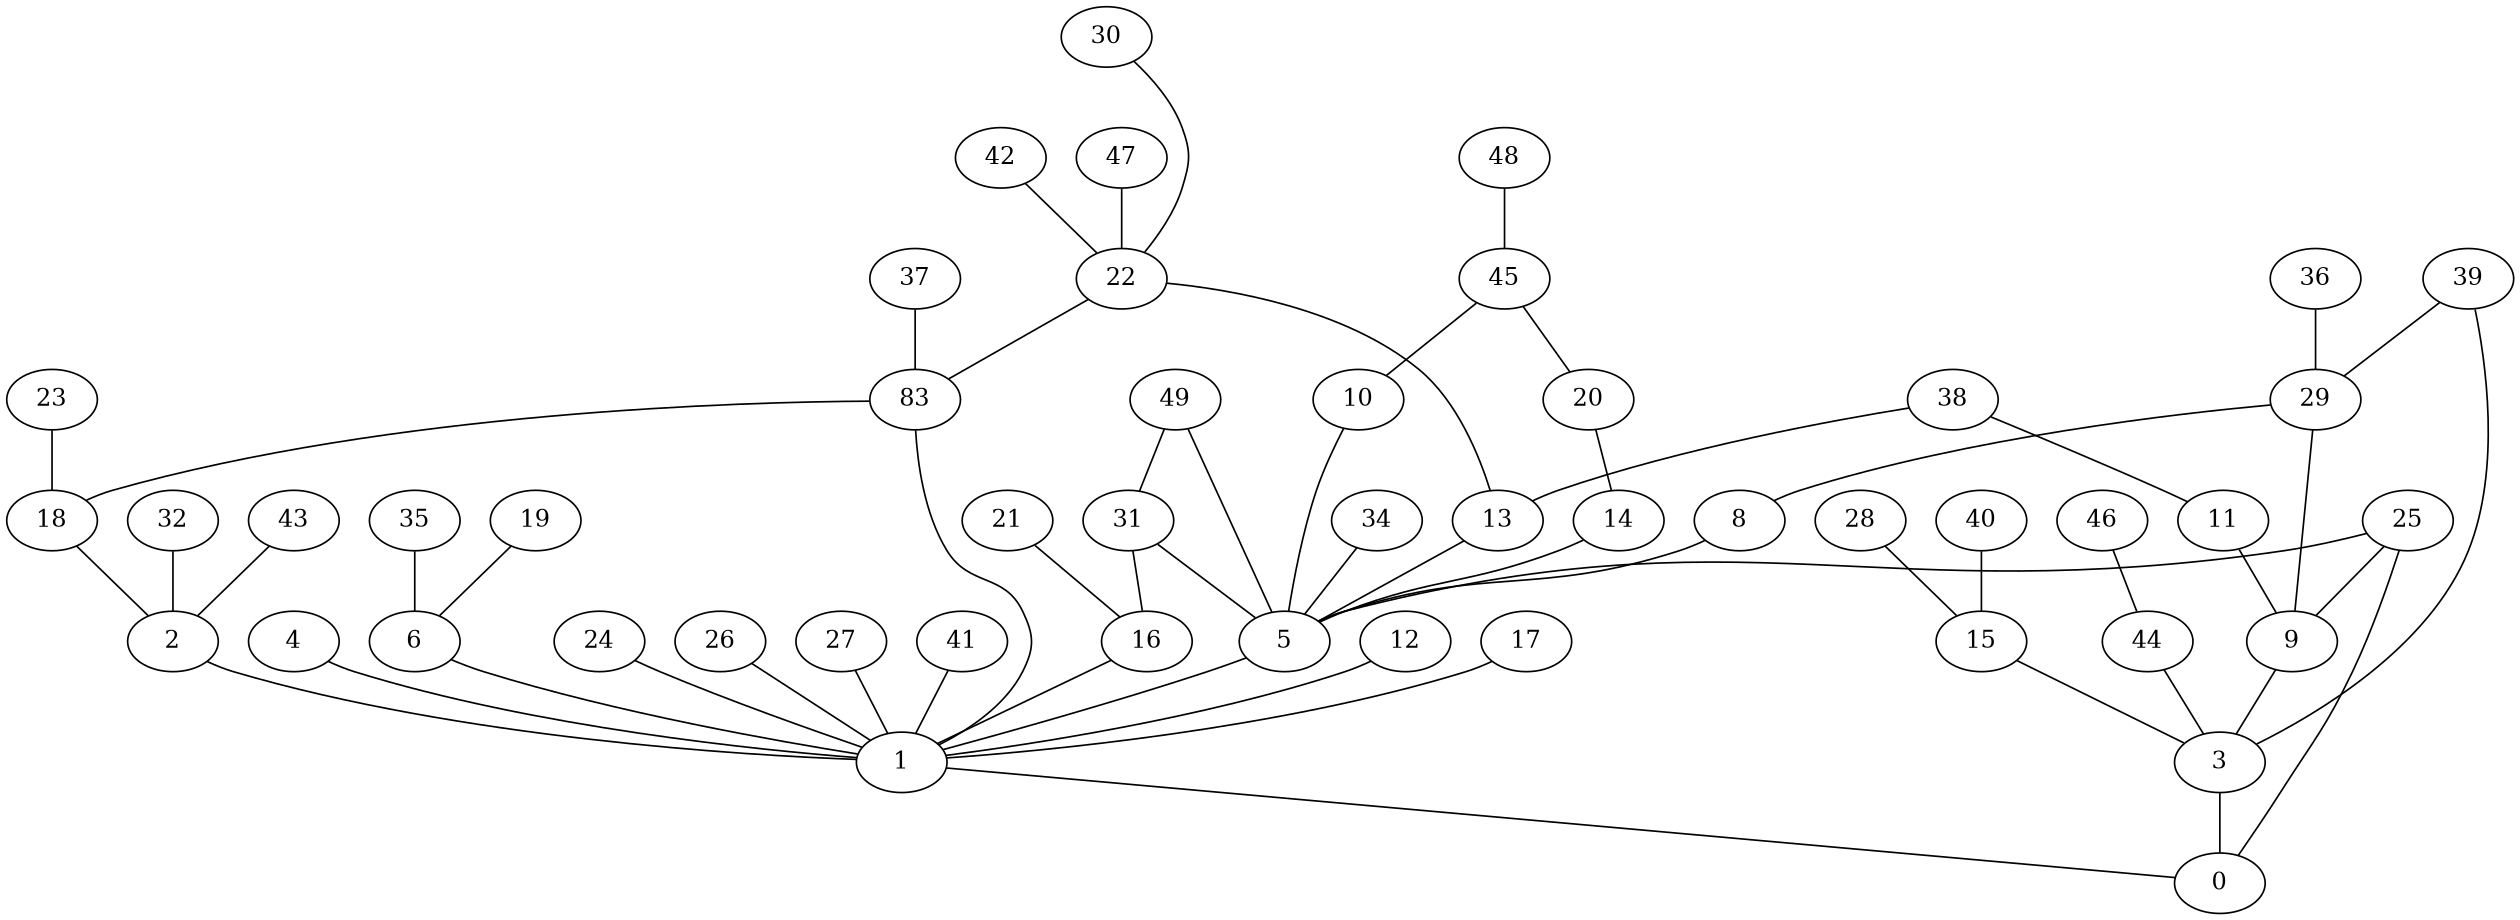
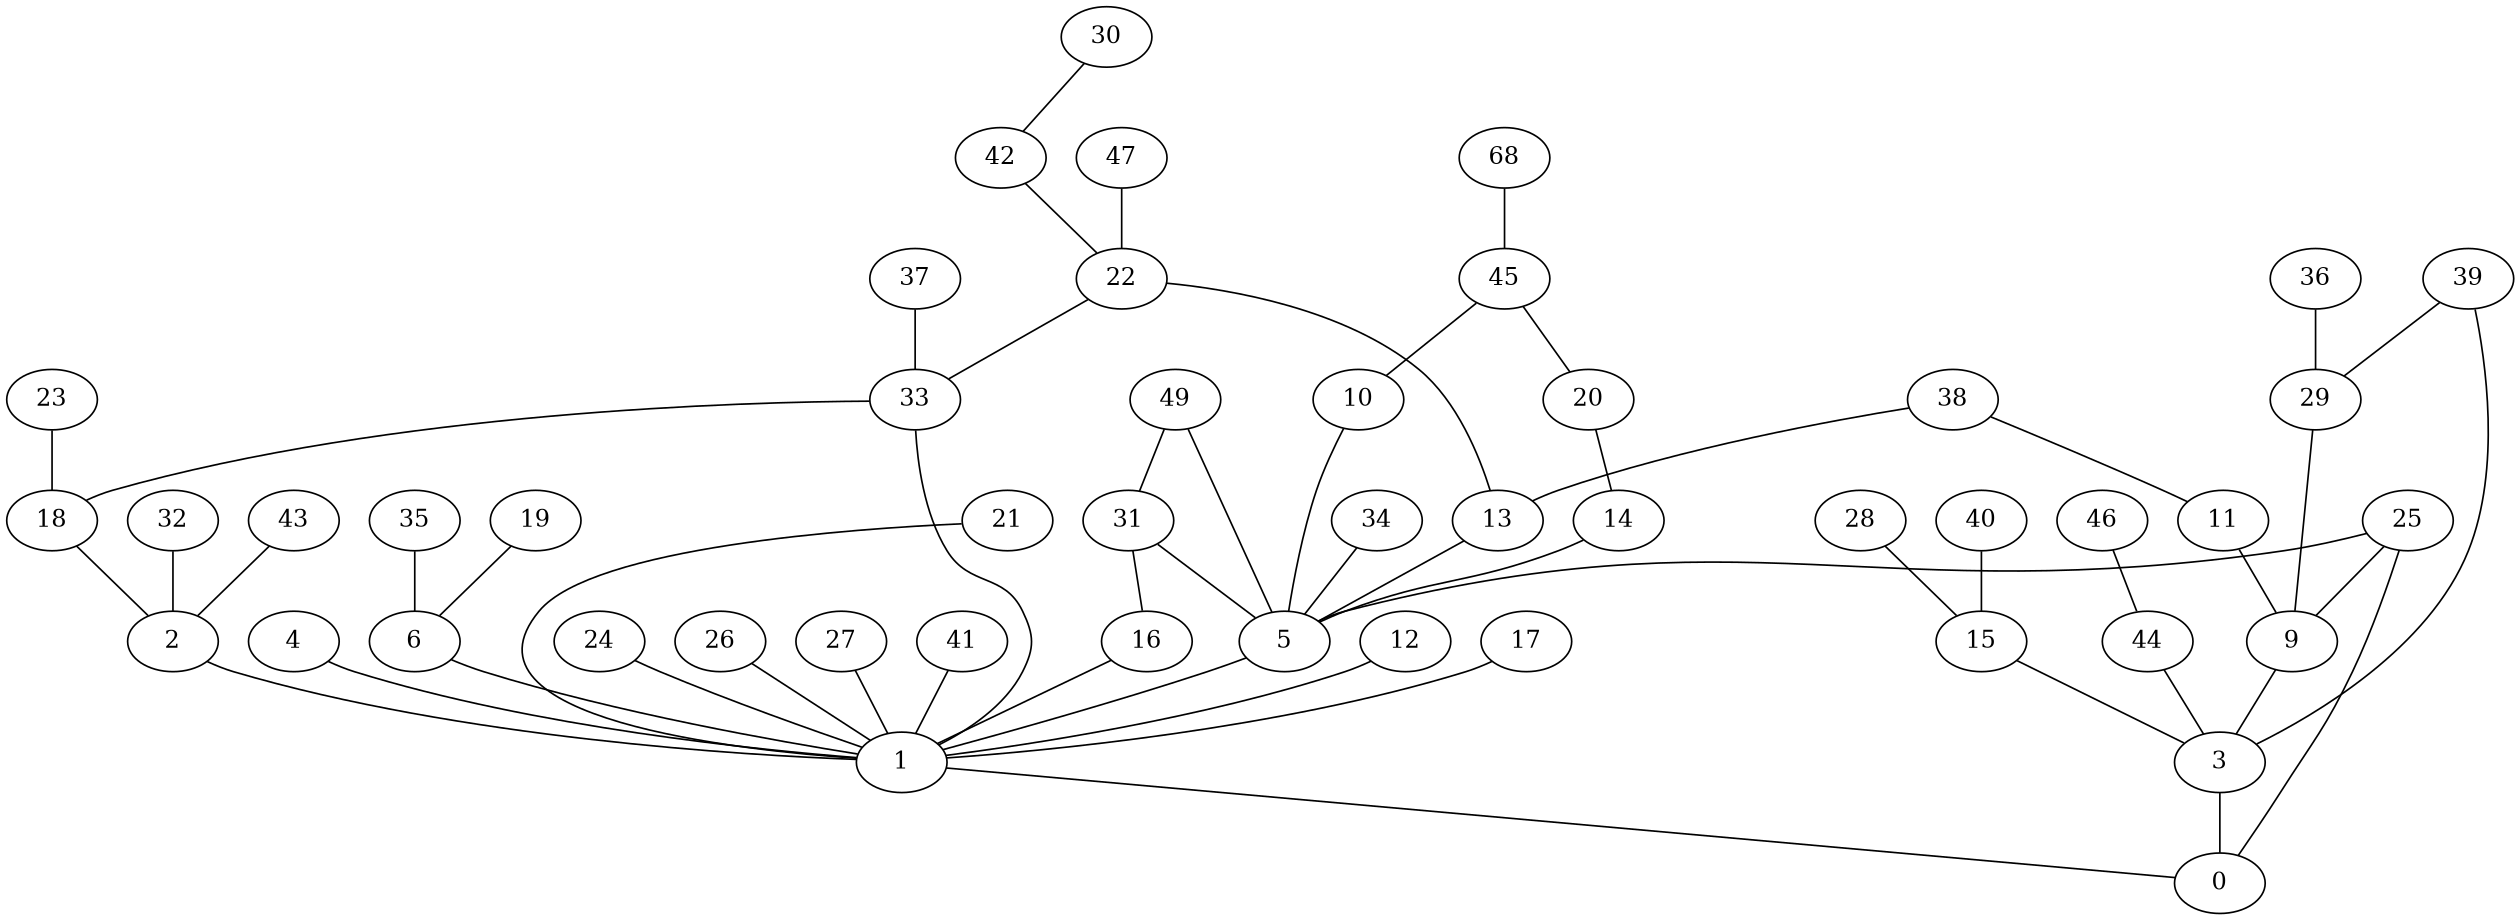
(1188, 154) -> (1054, 97)
(1505, 158) -> (1505, 158)
(915, 400) -> (915, 400)
(1740, 521) -> none
(1077, 581) -> (550, 603)
